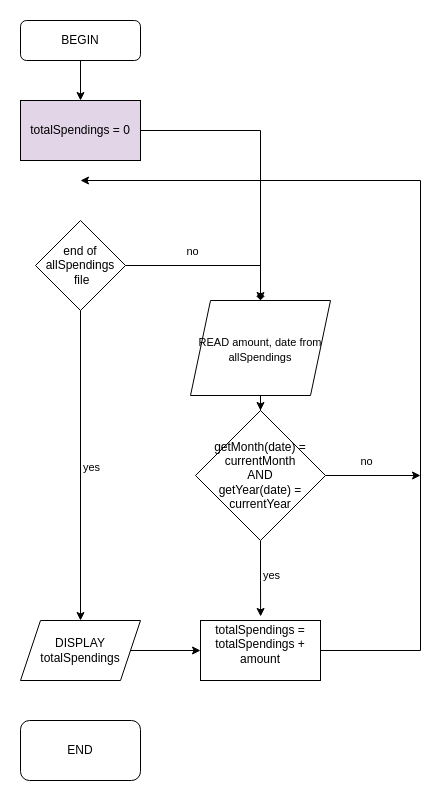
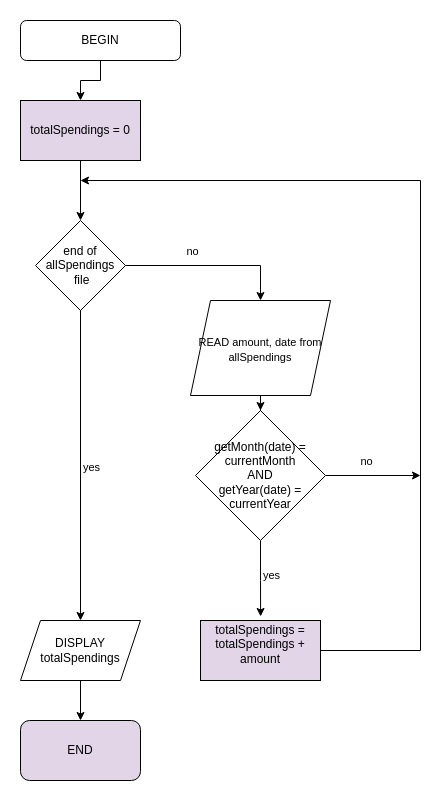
(81, 41) -> (101, 41)
(261, 137) -> (81, 187)
(258, 266) -> (258, 266)
(162, 651) -> (81, 697)
(261, 651) -> (261, 651)
(81, 751) -> (81, 751)
